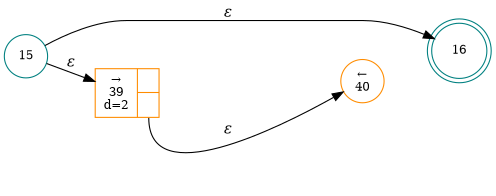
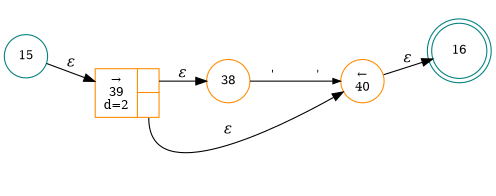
(233, 21) -> (403, 69)
none -> (228, 81)
